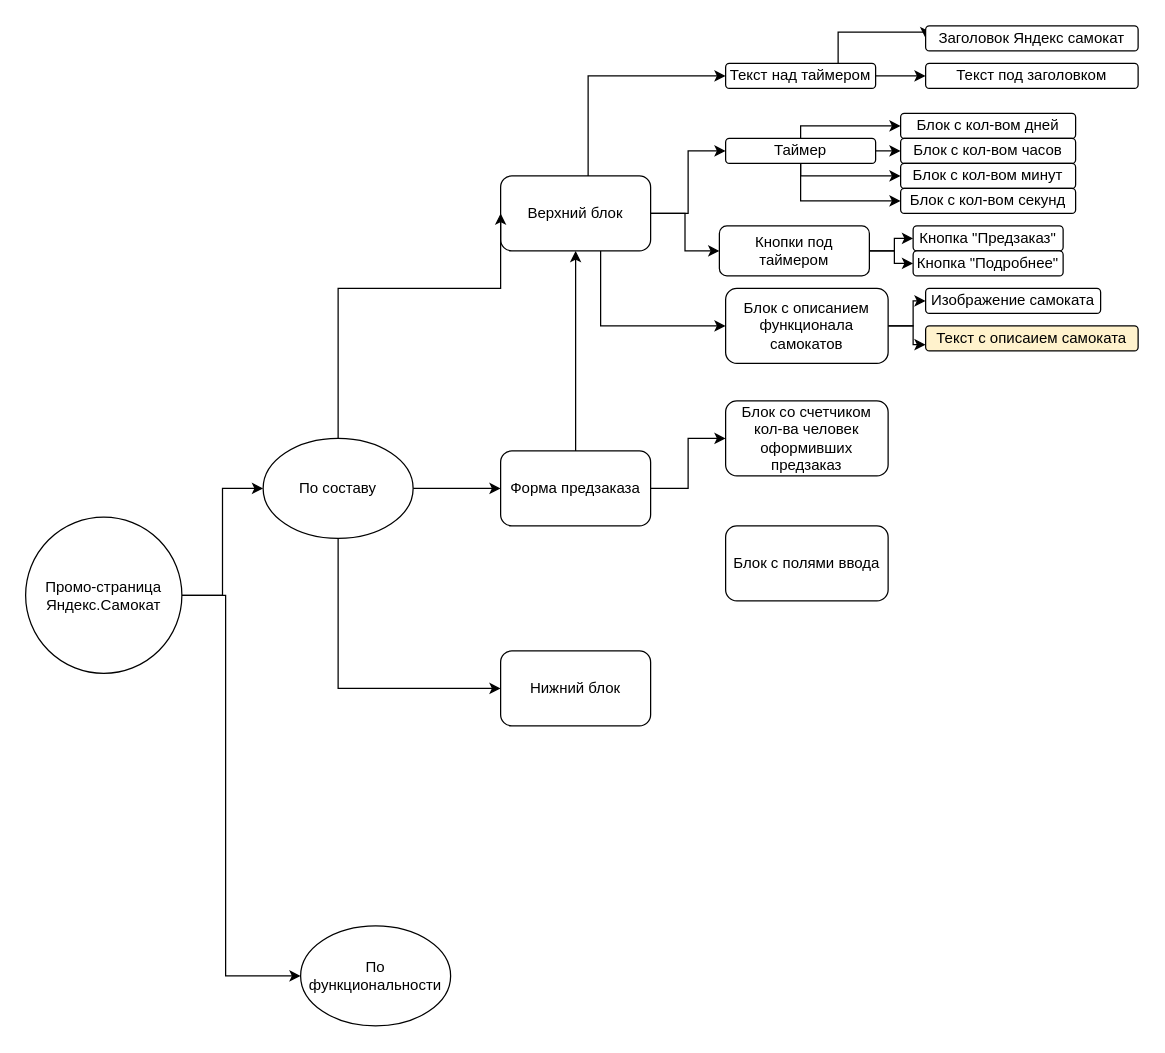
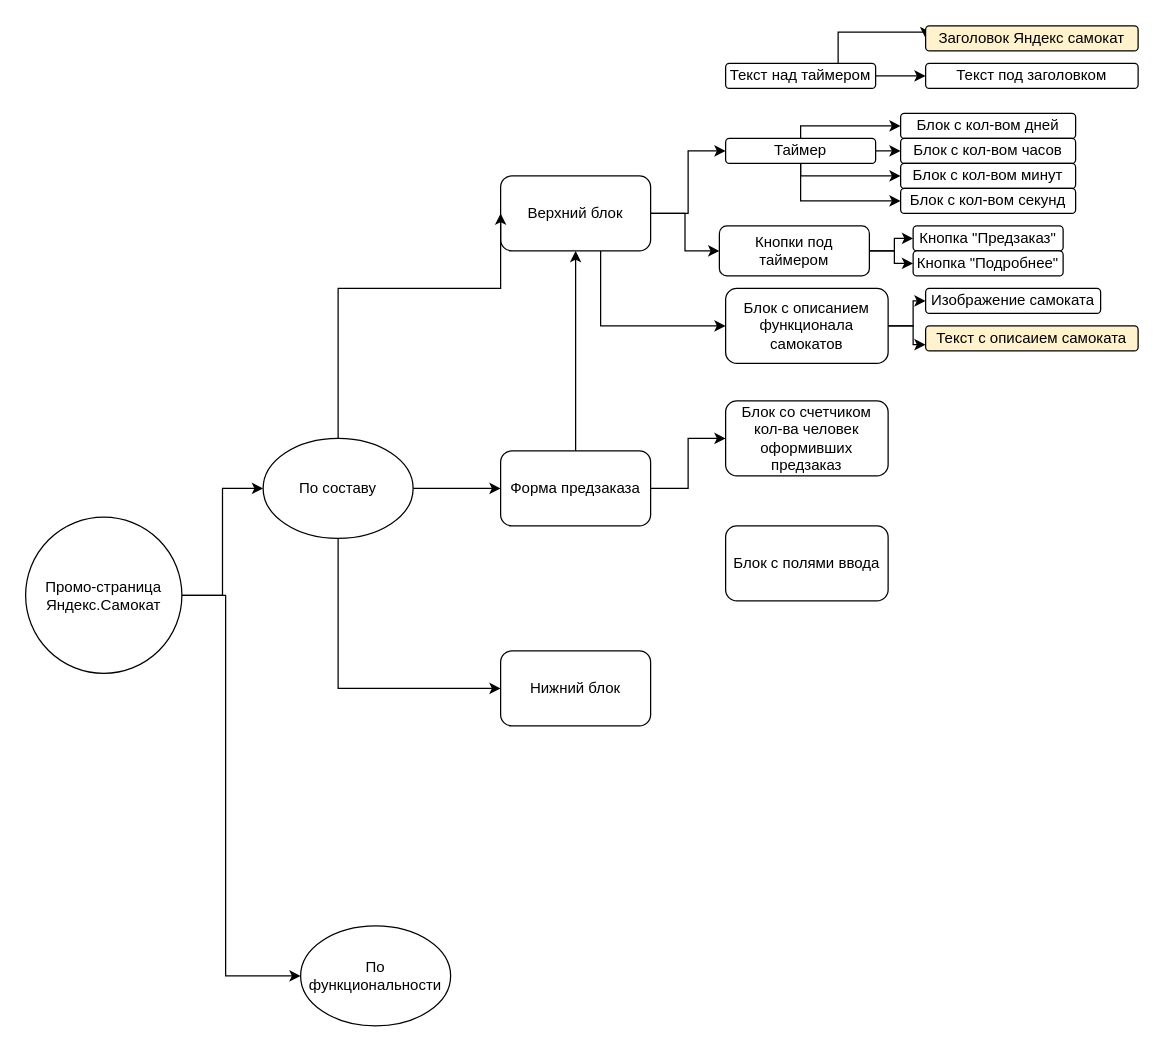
(1032, 38) -> (1032, 38)
(602, 76) -> none
